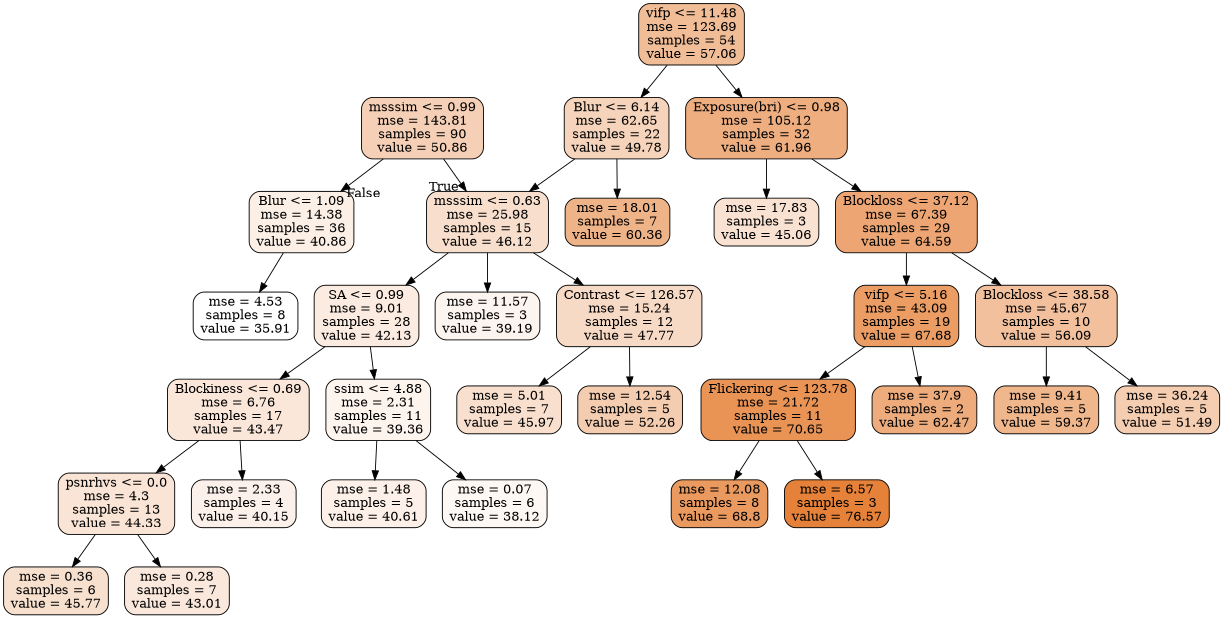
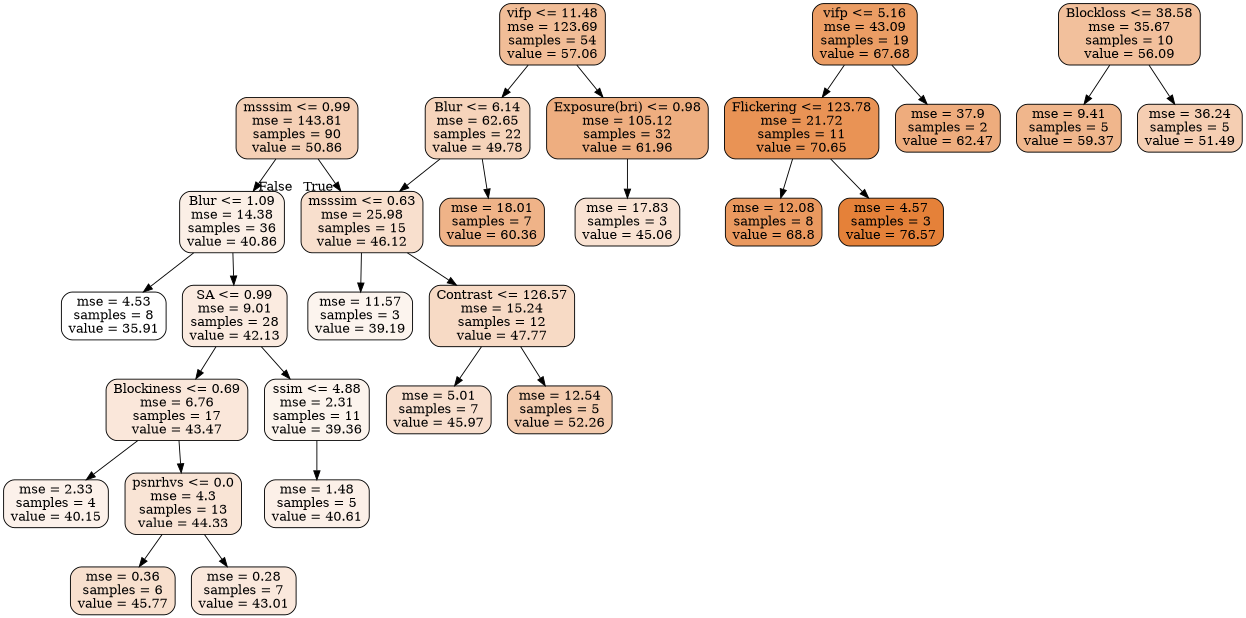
(906, 222) -> none
(431, 266) -> (233, 264)
(1046, 316) -> (1129, 34)
(495, 504) -> none
(837, 504) -> (891, 222)
